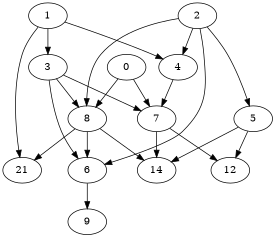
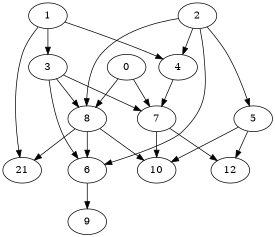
(157, 170) -> (157, 170)
